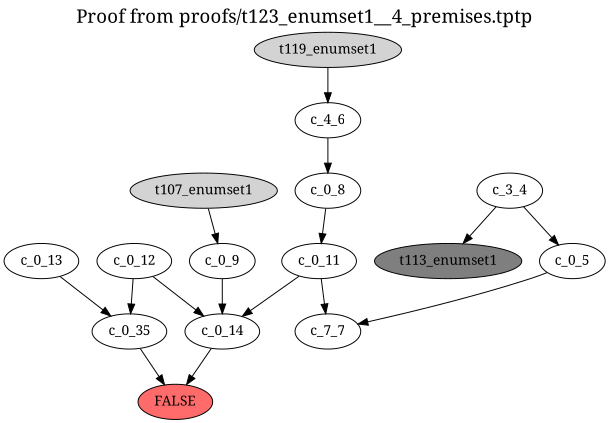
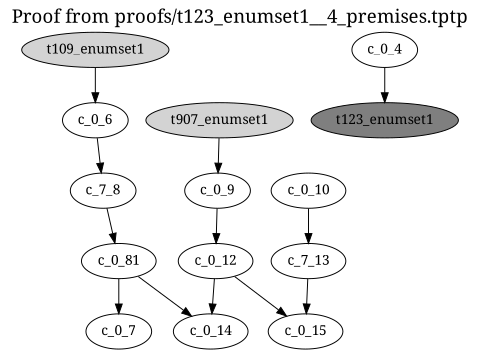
(328, 50) -> (95, 50)
(328, 120) -> (95, 120)
(204, 191) -> (220, 120)
none -> (308, 191)
(328, 191) -> (103, 191)
(510, 191) -> (385, 50)
(41, 261) -> (308, 261)
(319, 261) -> (119, 261)
(448, 261) -> (385, 120)
(572, 261) -> none
(222, 291) -> (217, 221)
(129, 331) -> (306, 331)
(328, 331) -> (119, 331)
(175, 402) -> none
